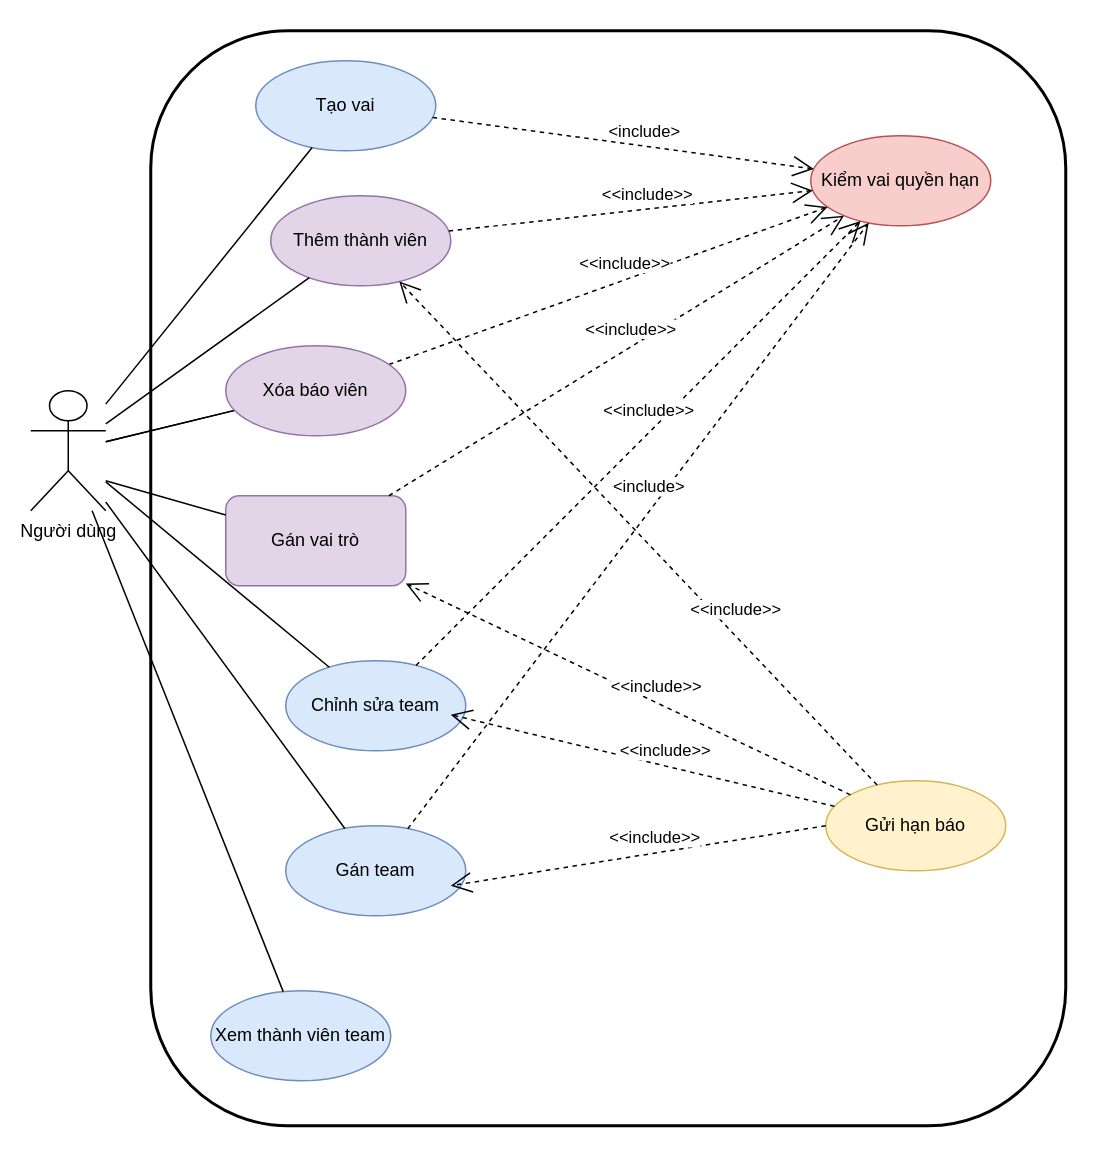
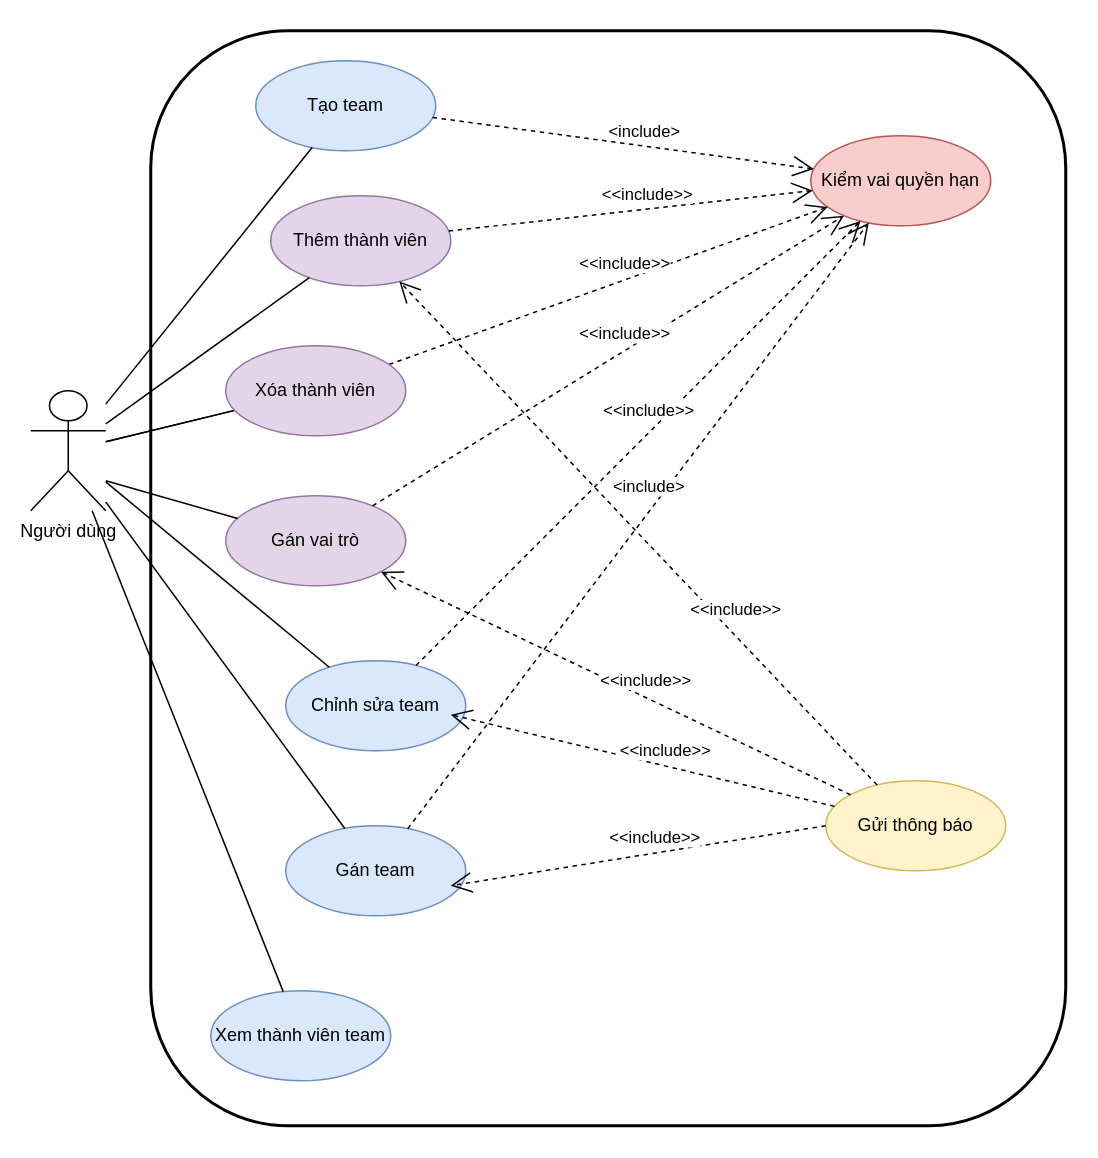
(346, 106) -> (346, 106)
(316, 391) -> (316, 391)
(316, 541) -> (316, 541)
(916, 826) -> (916, 826)
